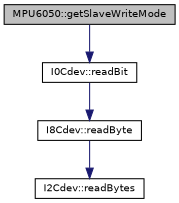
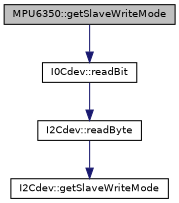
(90, 15) -> (90, 15)
(90, 131) -> (90, 131)
(90, 189) -> (90, 189)
